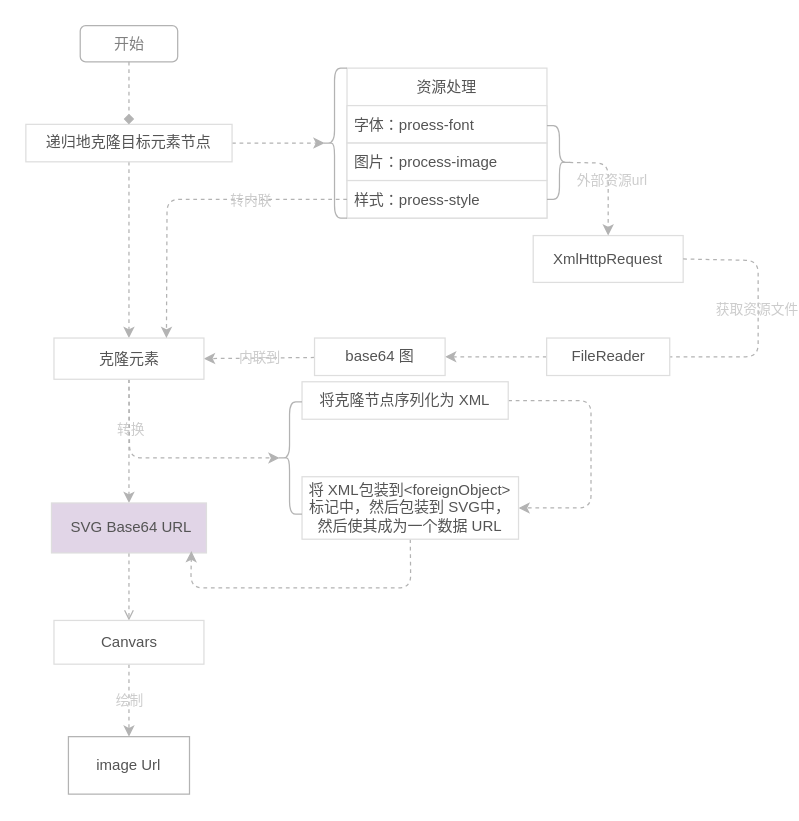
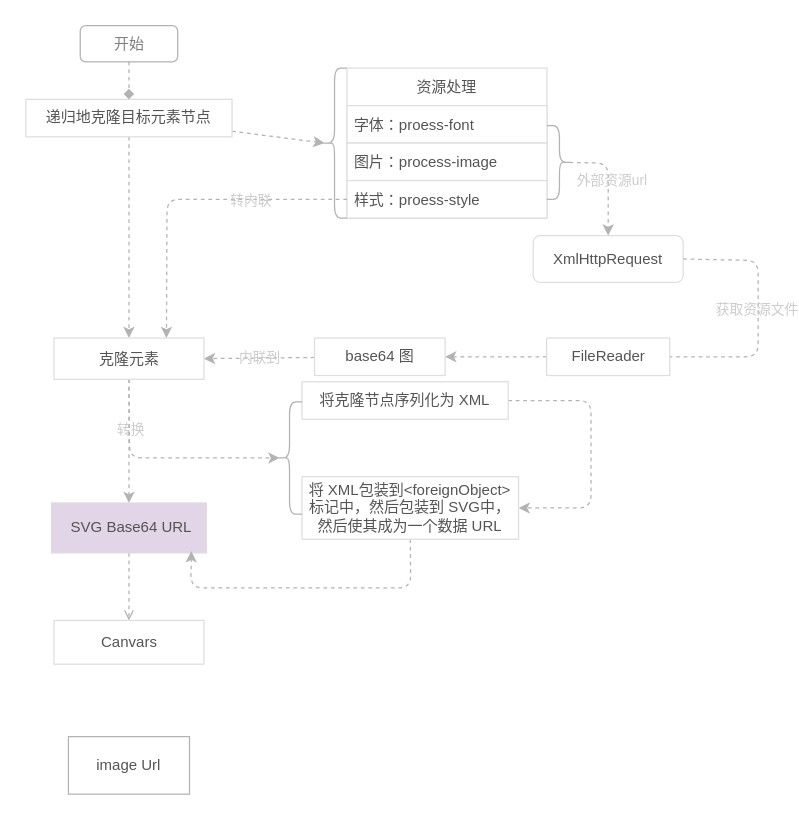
(129, 143) -> (129, 118)
(608, 259) -> (608, 259)
(129, 697) -> none
